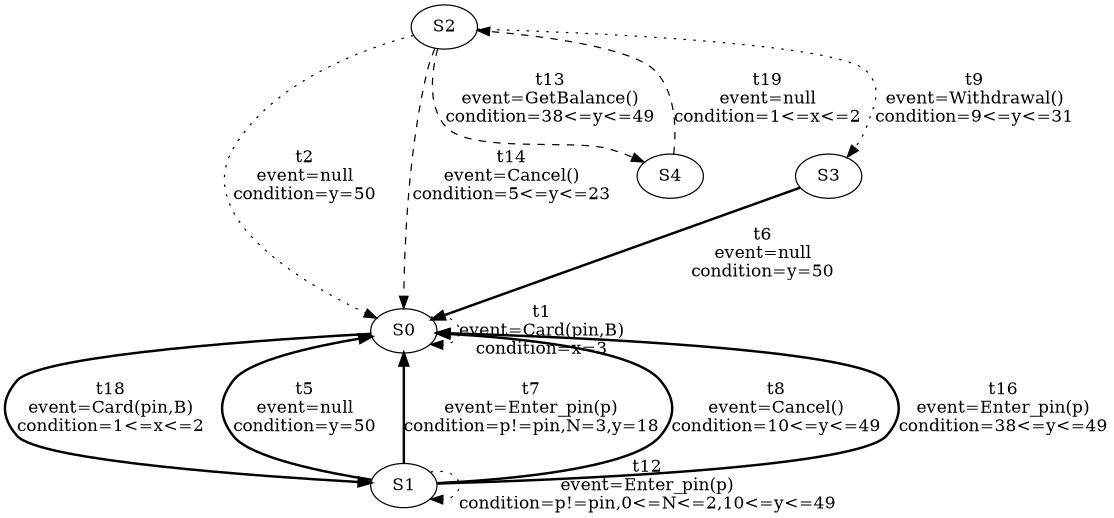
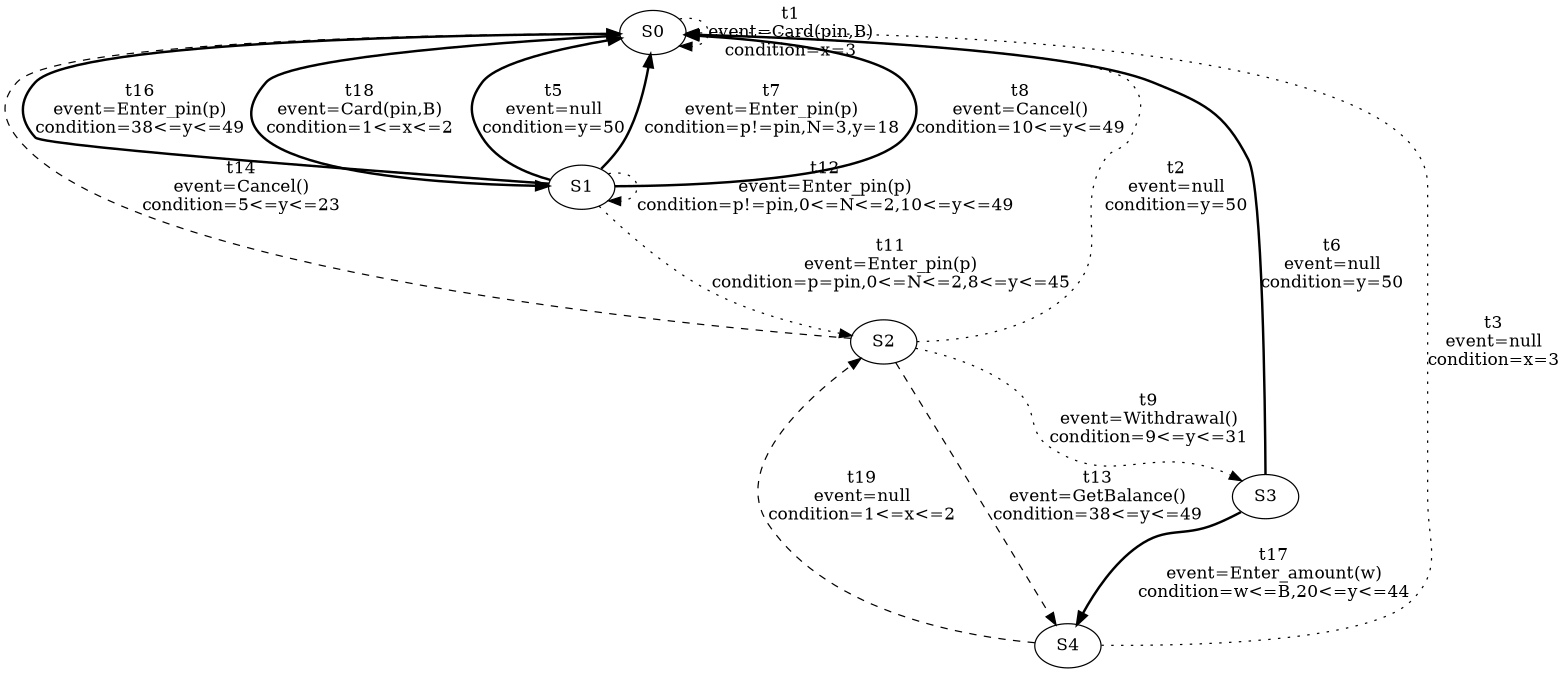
none -> (1419, 169)
none -> (708, 290)
none -> (1148, 540)
